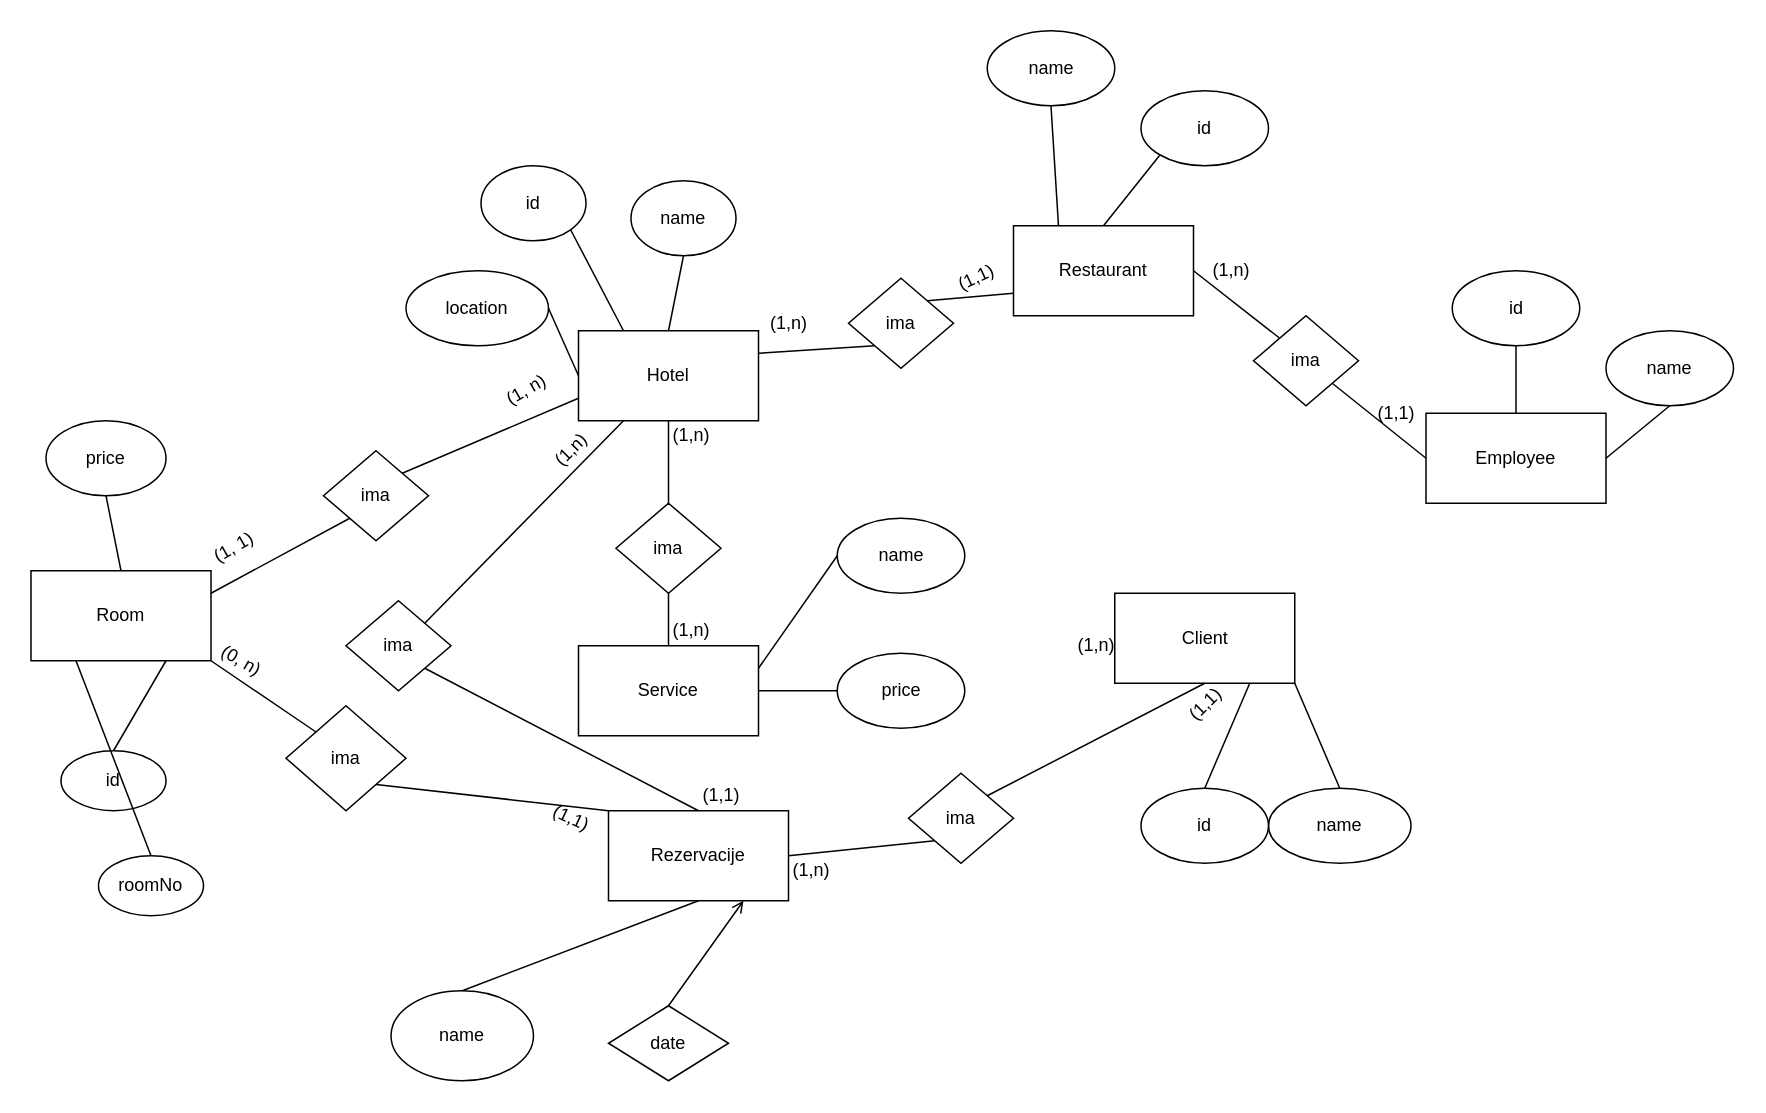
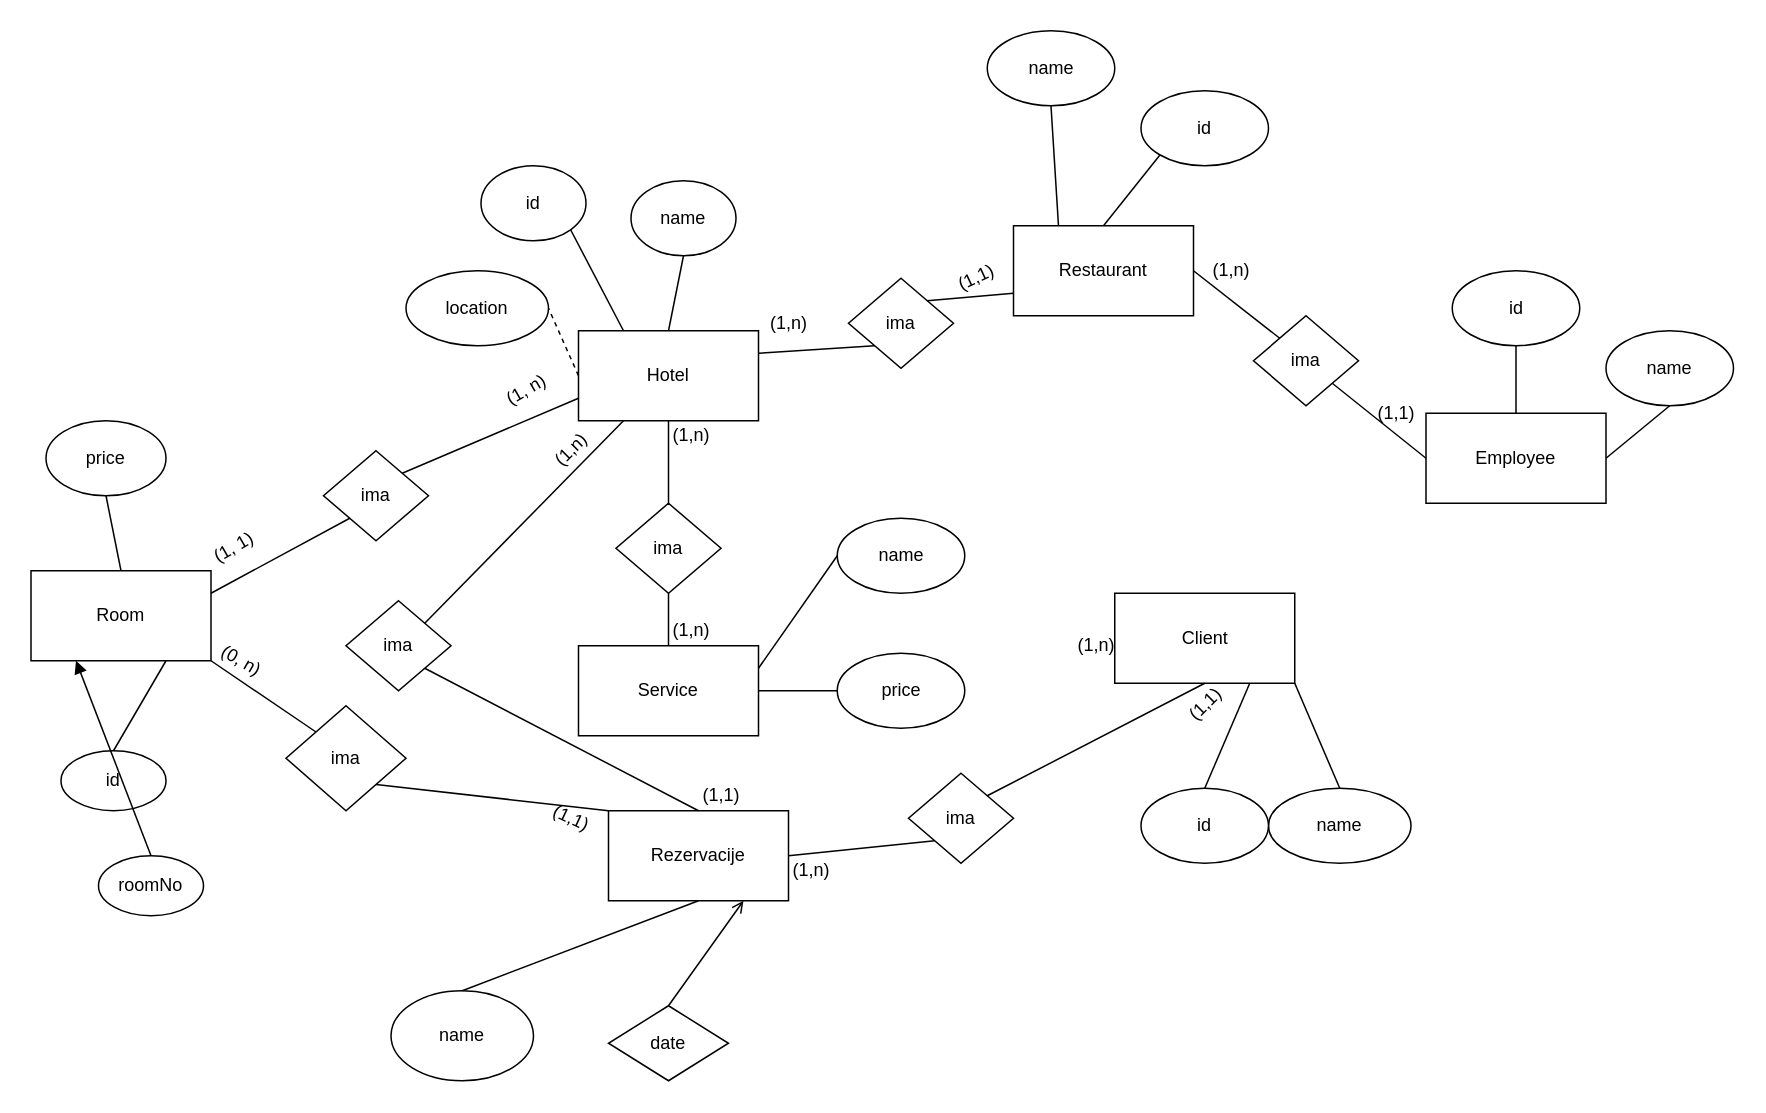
(563, 341) -> (563, 341)
(78, 667) -> (80, 673)
